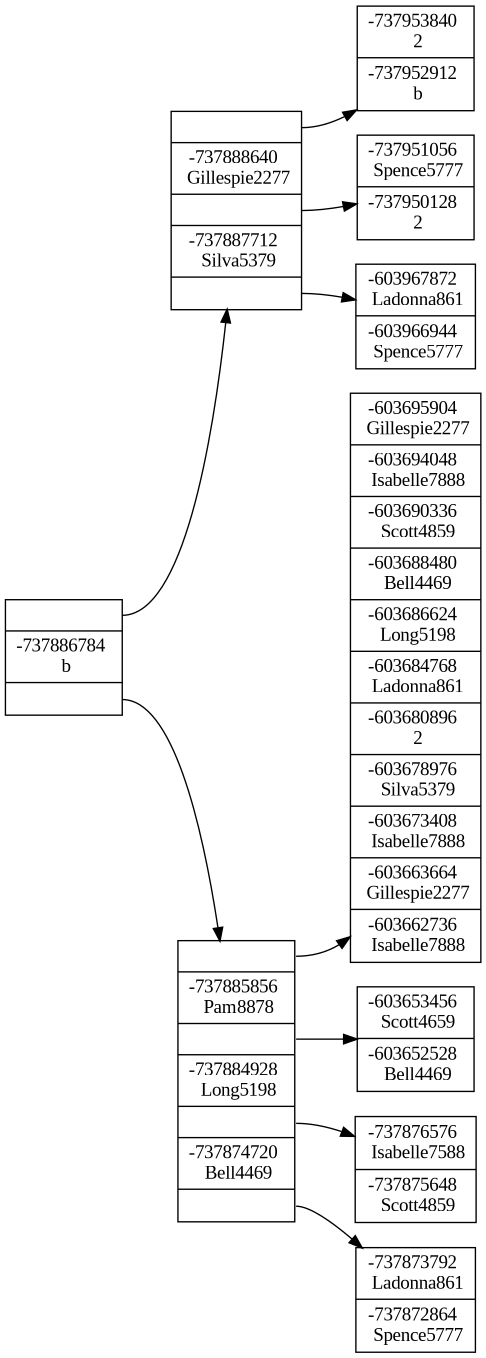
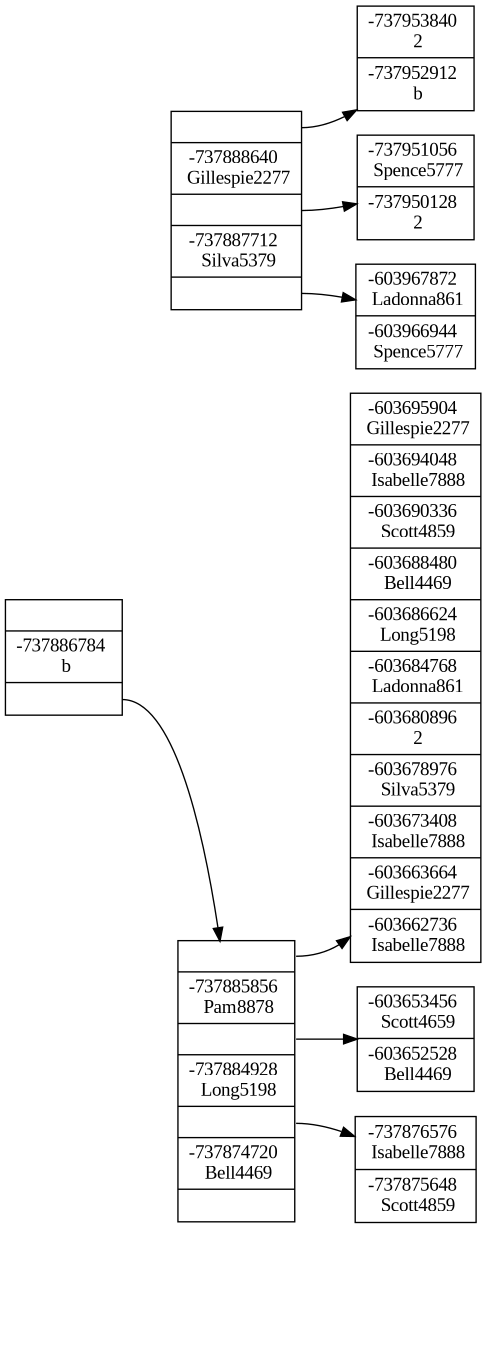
(200, 482) -> none
(416, 1153) -> (416, 1153)
(416, 1300) -> none
